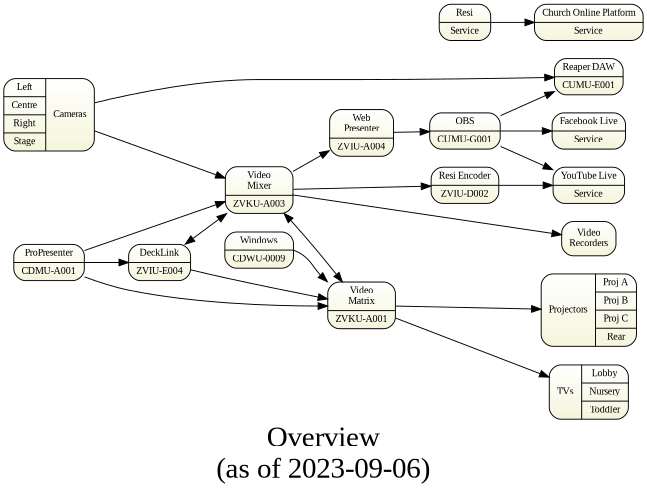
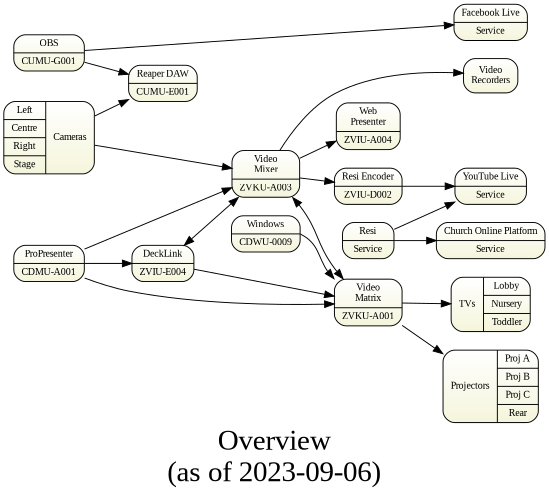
(407, 132) -> none
(522, 156) -> (420, 218)
